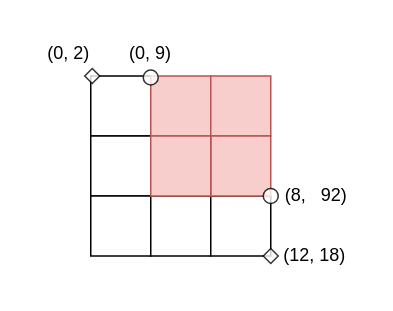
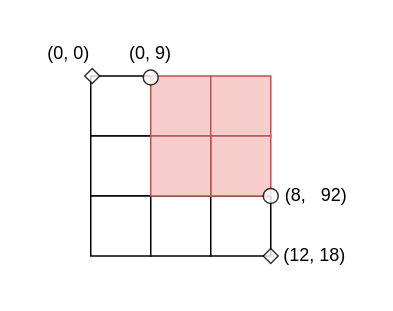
(69, 53) -> (69, 53)
